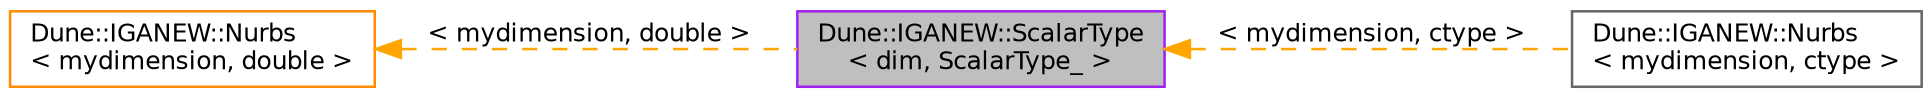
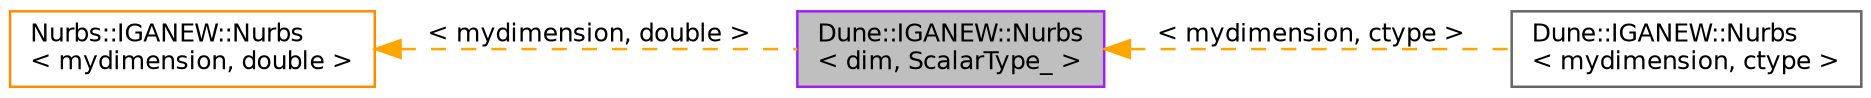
(192, 49) -> (192, 49)
(981, 49) -> (951, 49)
